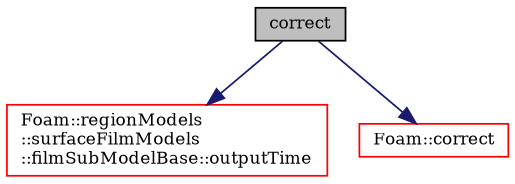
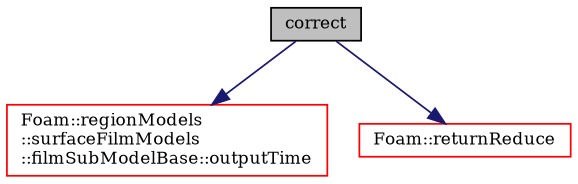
(434, 140) -> (465, 140)
